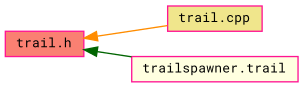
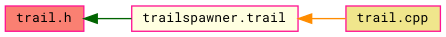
(132, 31) -> (329, 19)
